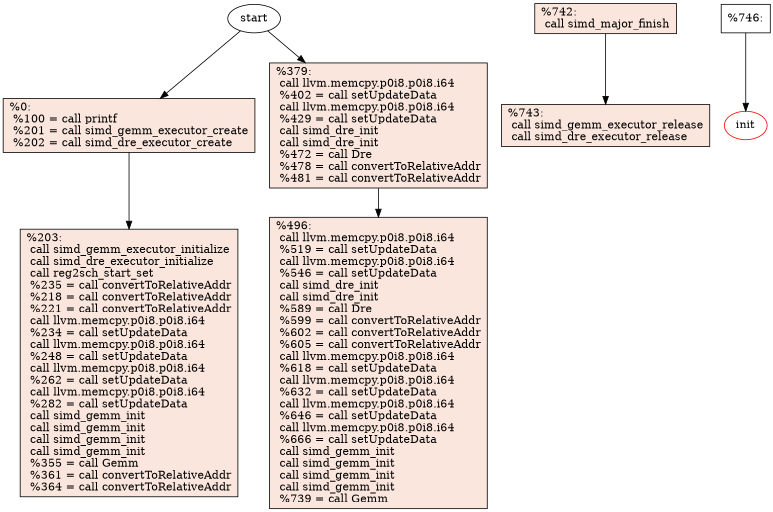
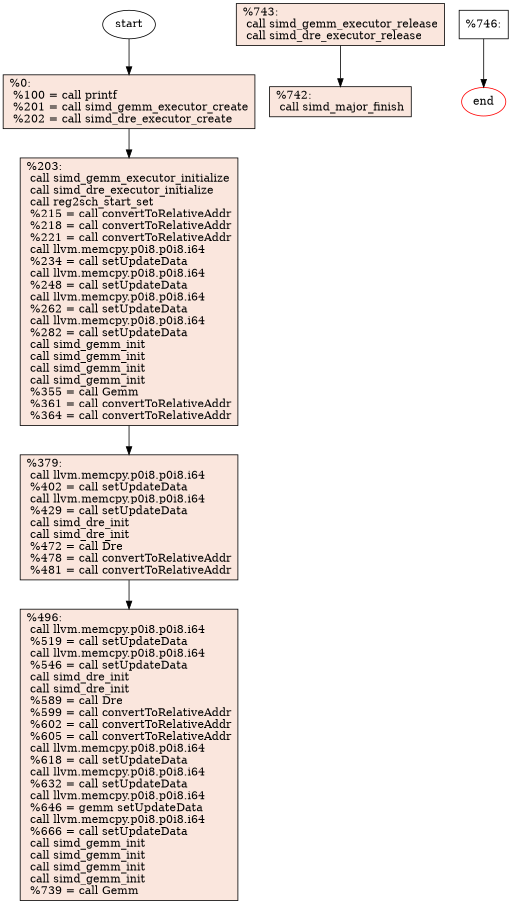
(283, 44) -> (129, 436)
(606, 65) -> (340, 62)
(746, 125) -> (484, 102)
(129, 285) -> (129, 214)
(357, 416) -> (115, 808)
